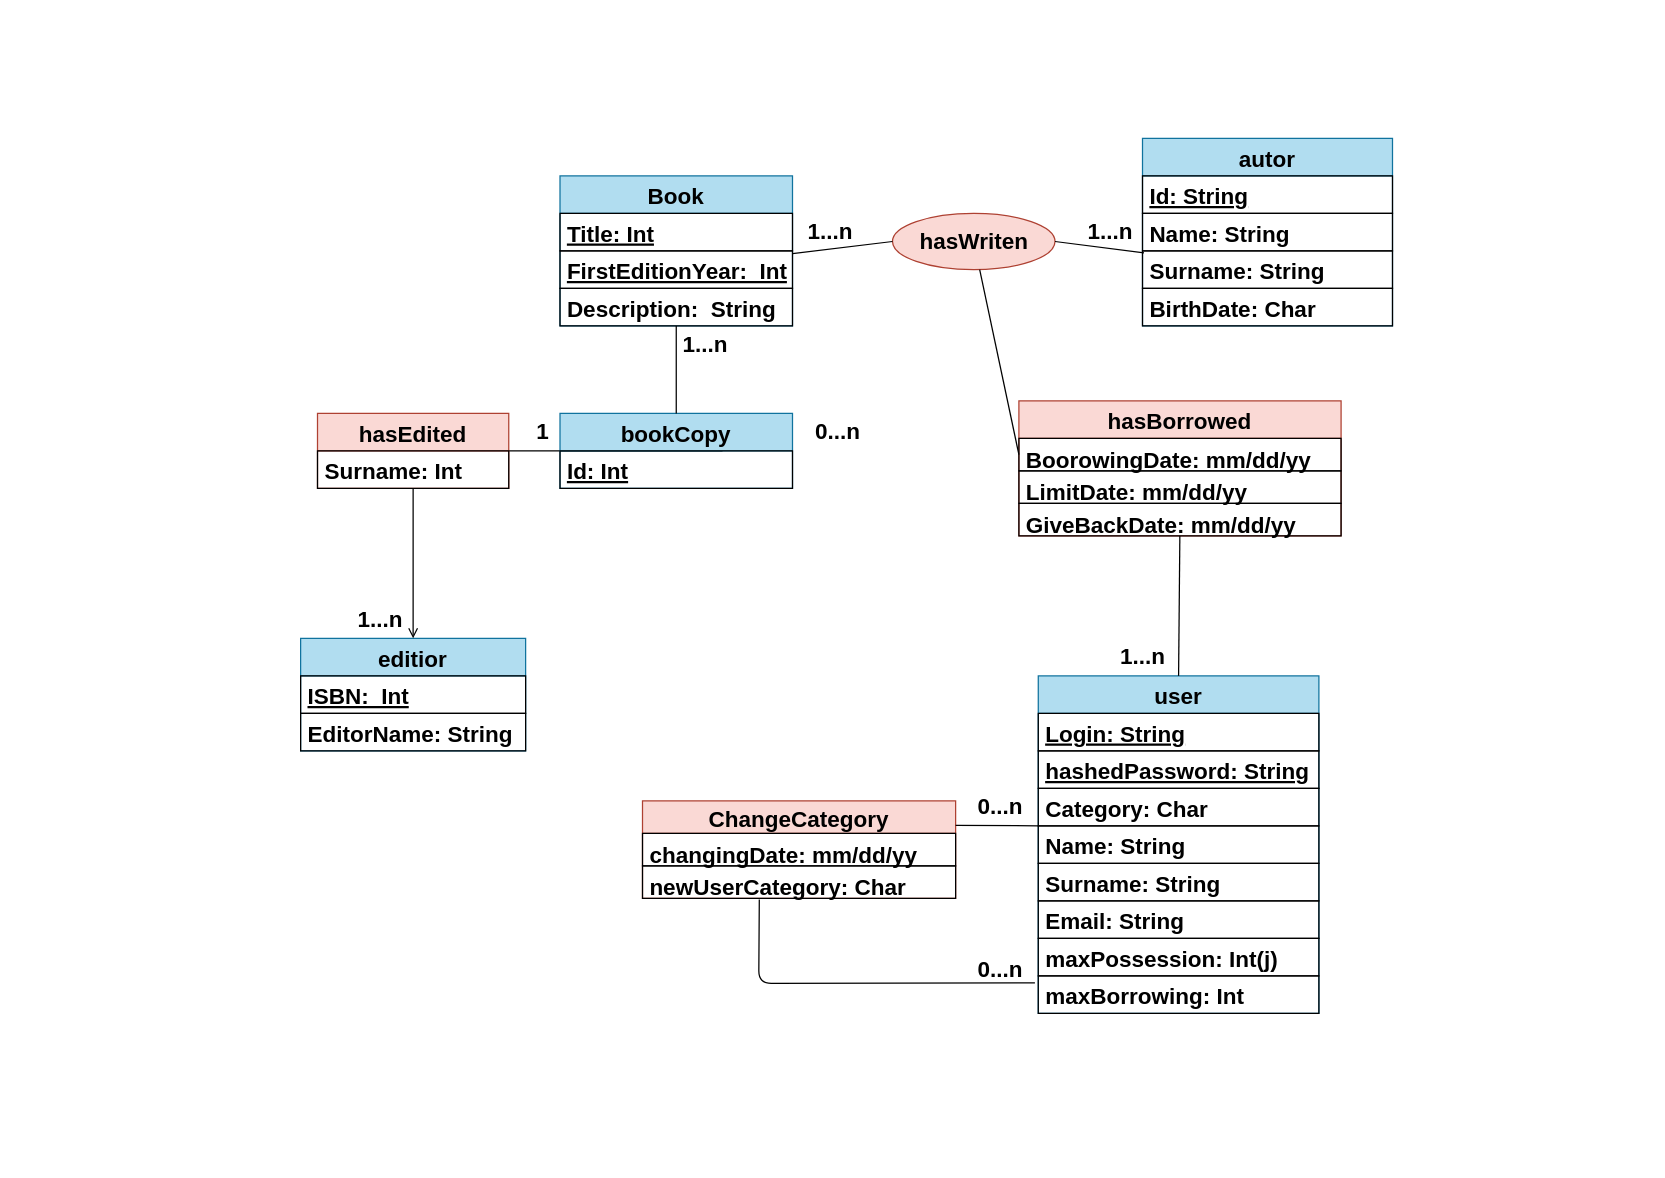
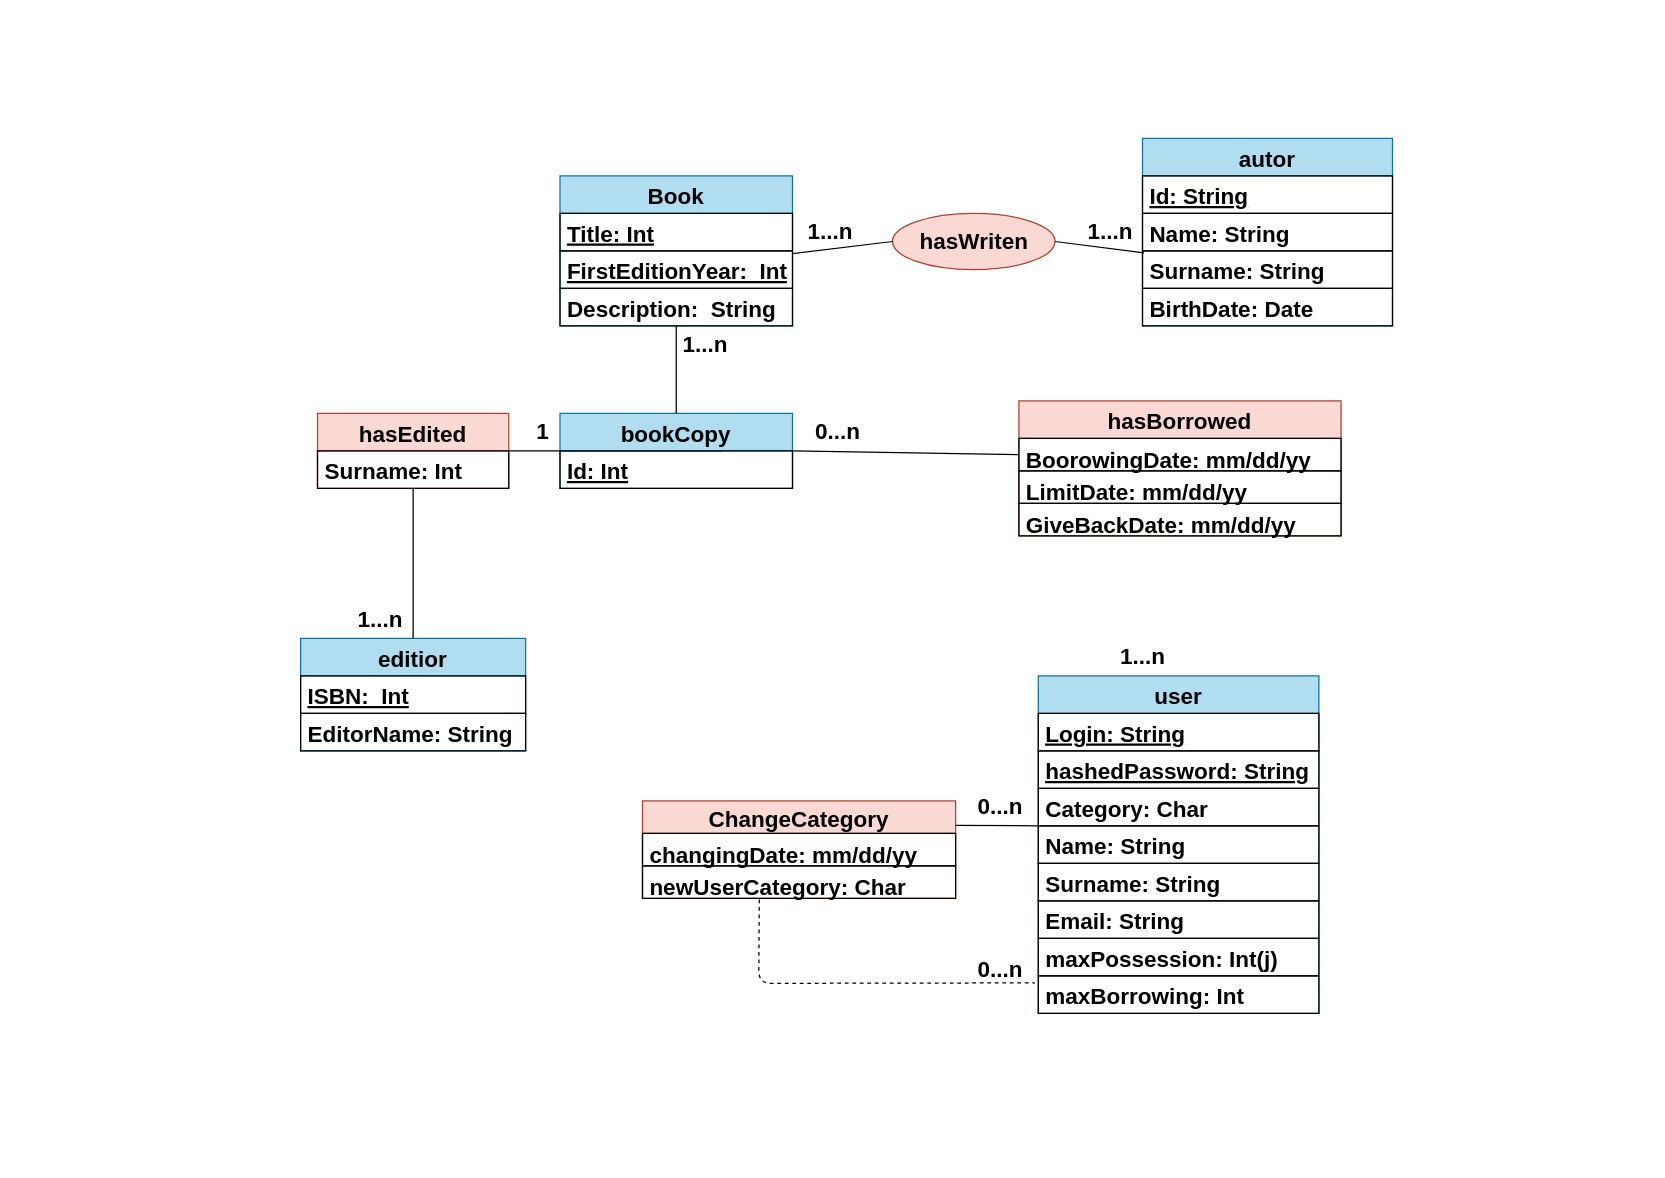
(1235, 309) -> (1235, 309)
(998, 356) -> (905, 452)
(1179, 607) -> none
(413, 632) -> (413, 633)
(860, 983) -> (860, 983)
